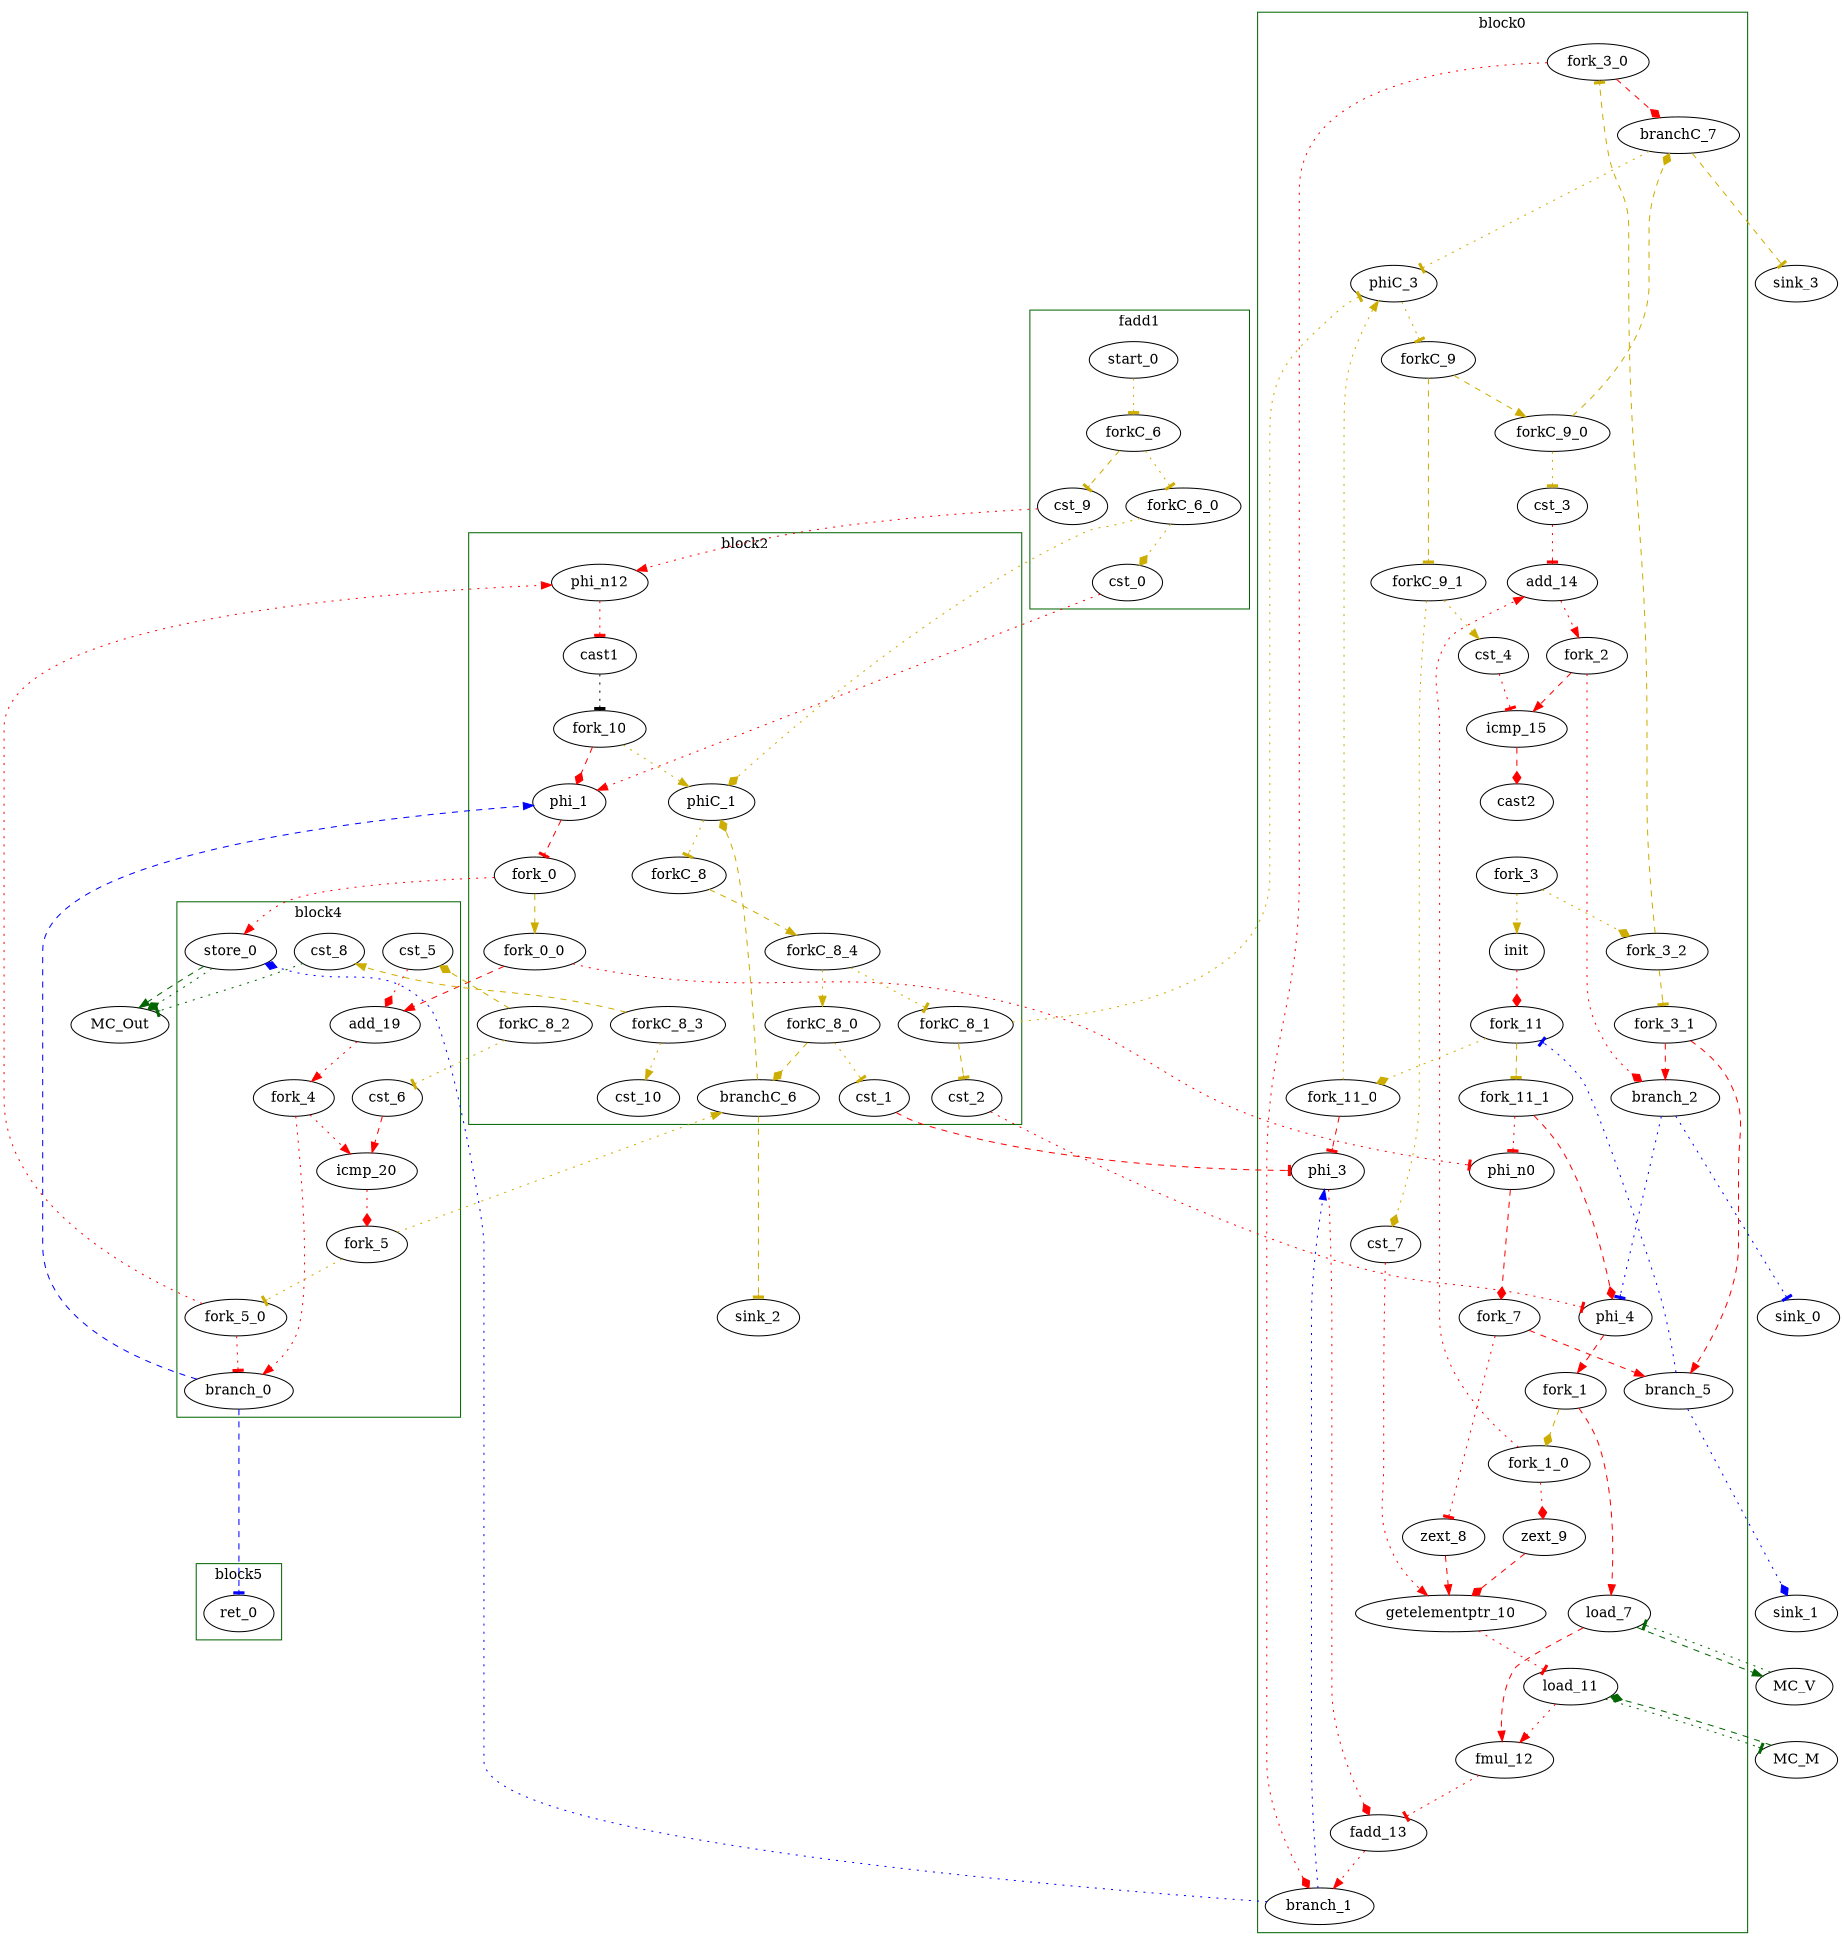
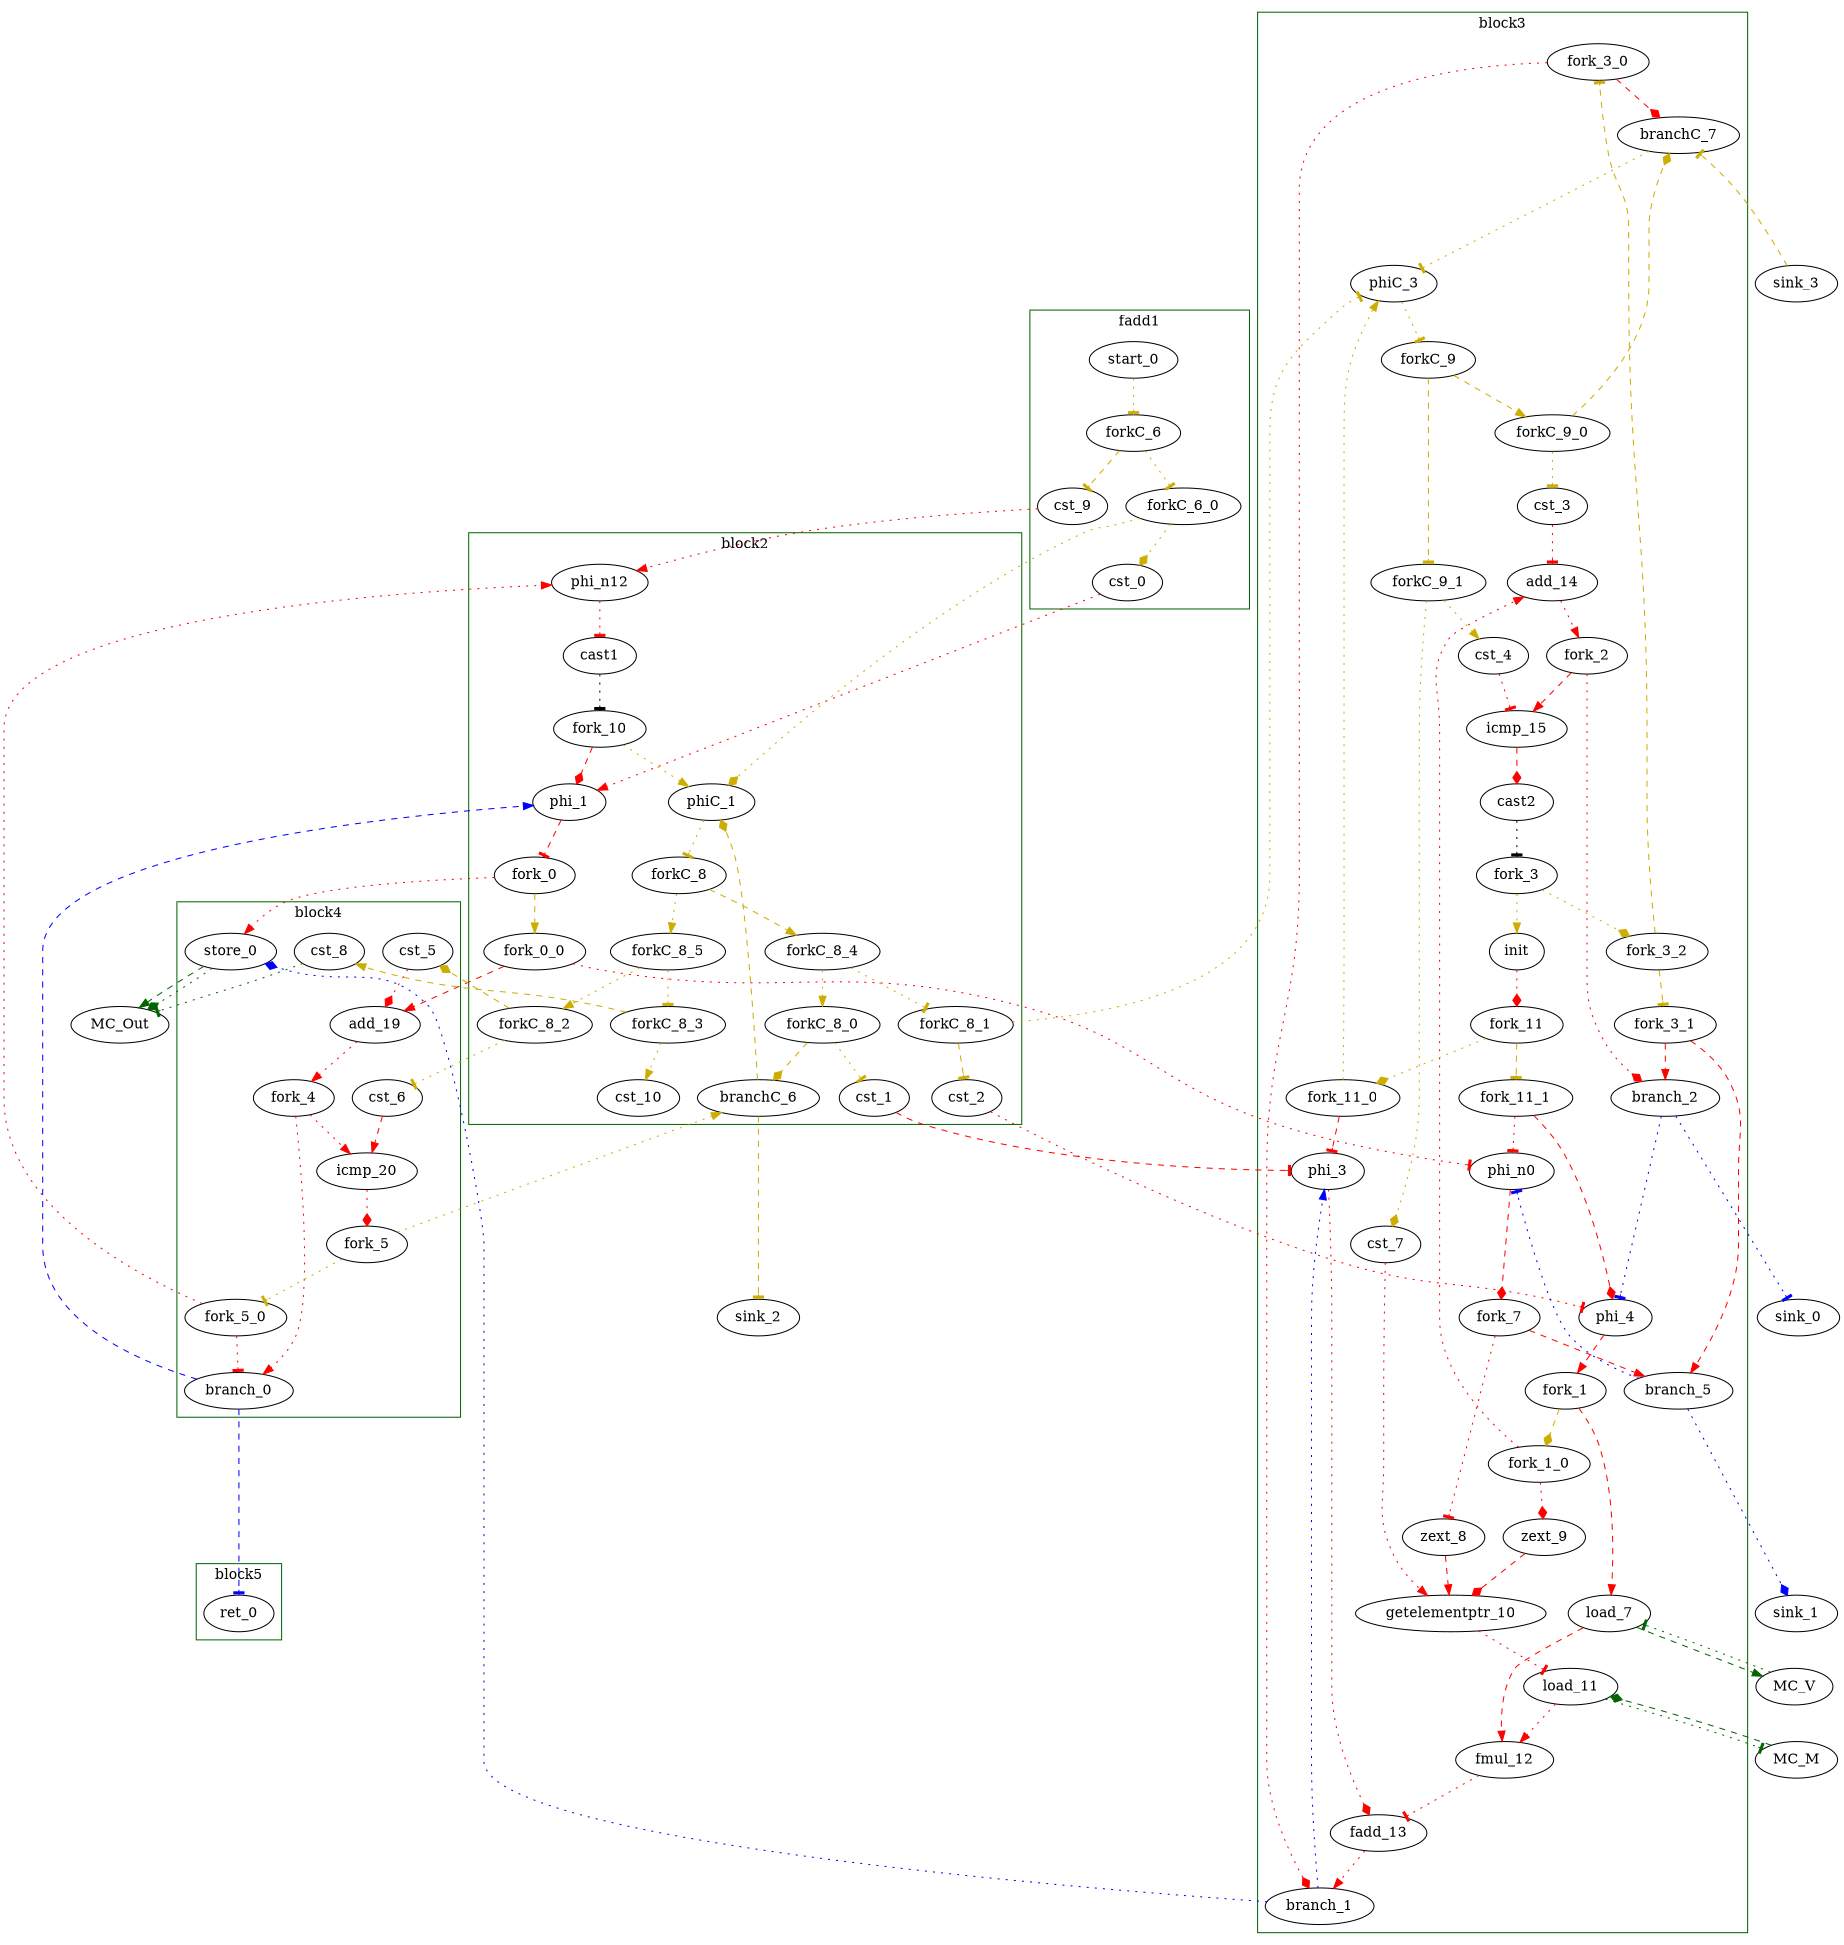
(1503, 24) -> (1503, 24)
(1736, 208) -> (1756, 216)
none -> (1517, 836)
none -> (668, 952)
(1628, 1199) -> (1555, 1311)
